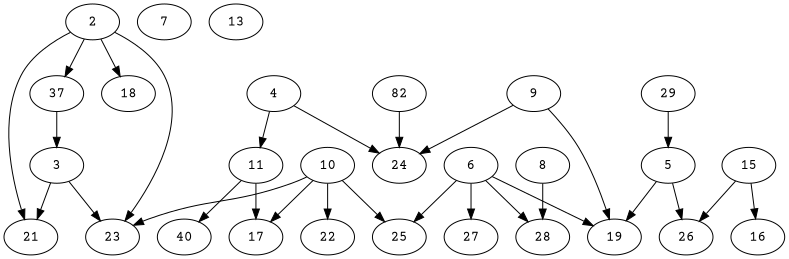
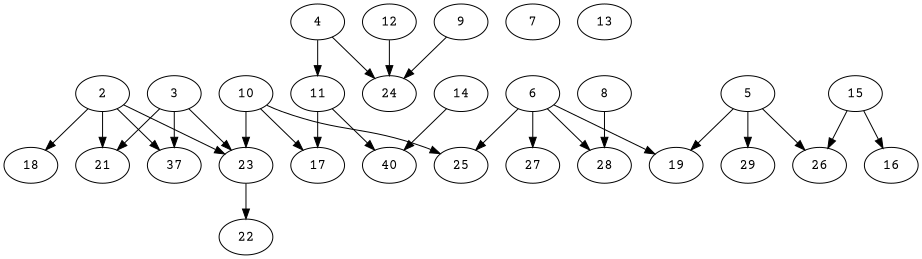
(399, 94) -> (389, 22)
none -> (461, 94)
(57, 125) -> (174, 123)
(668, 125) -> (748, 125)
(583, 156) -> none
(328, 196) -> (246, 196)
